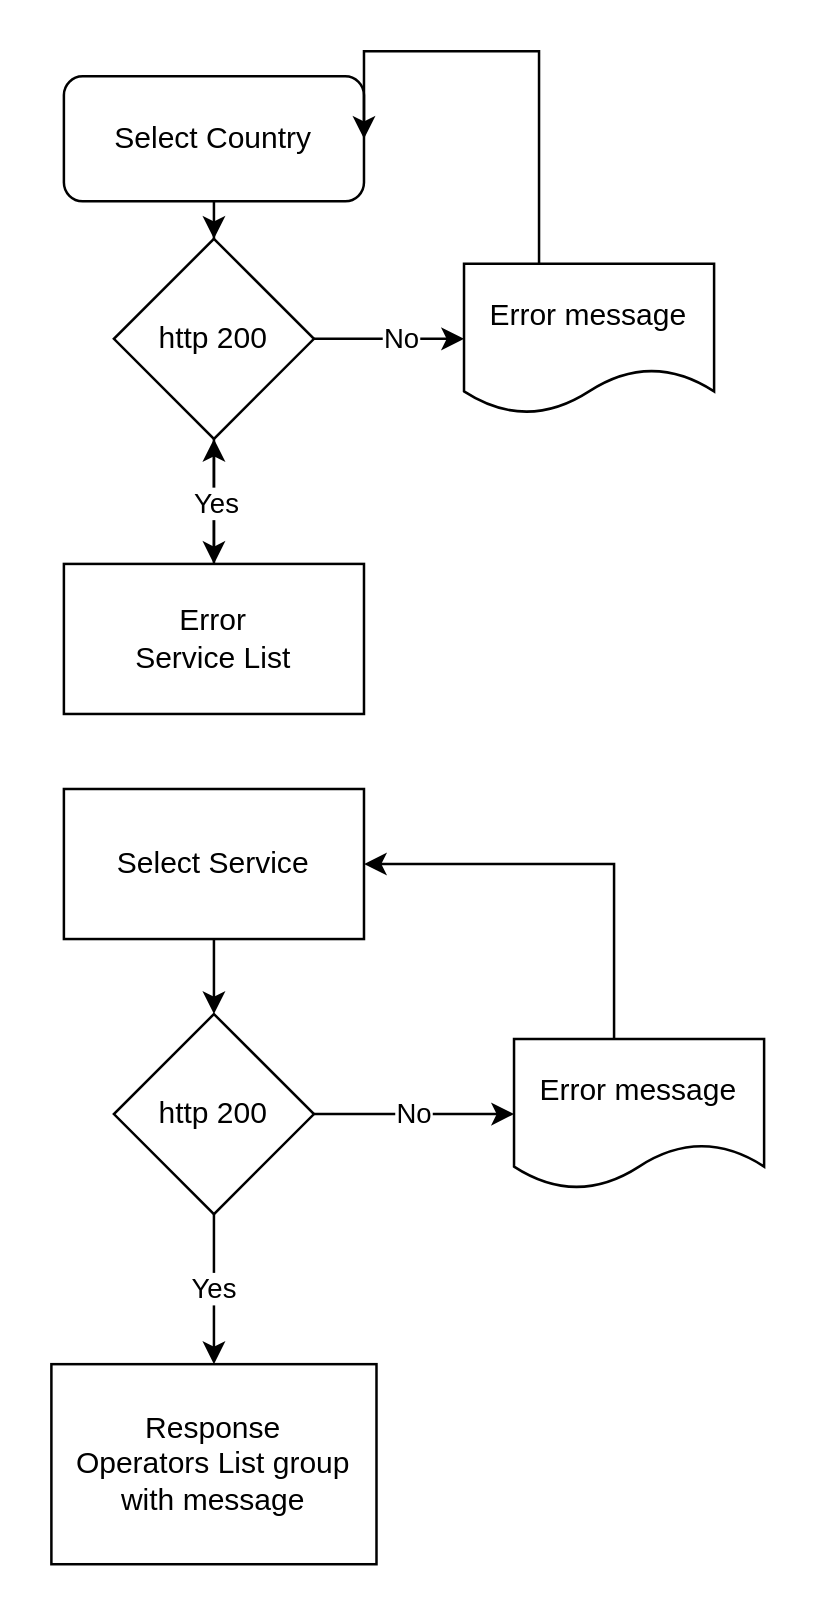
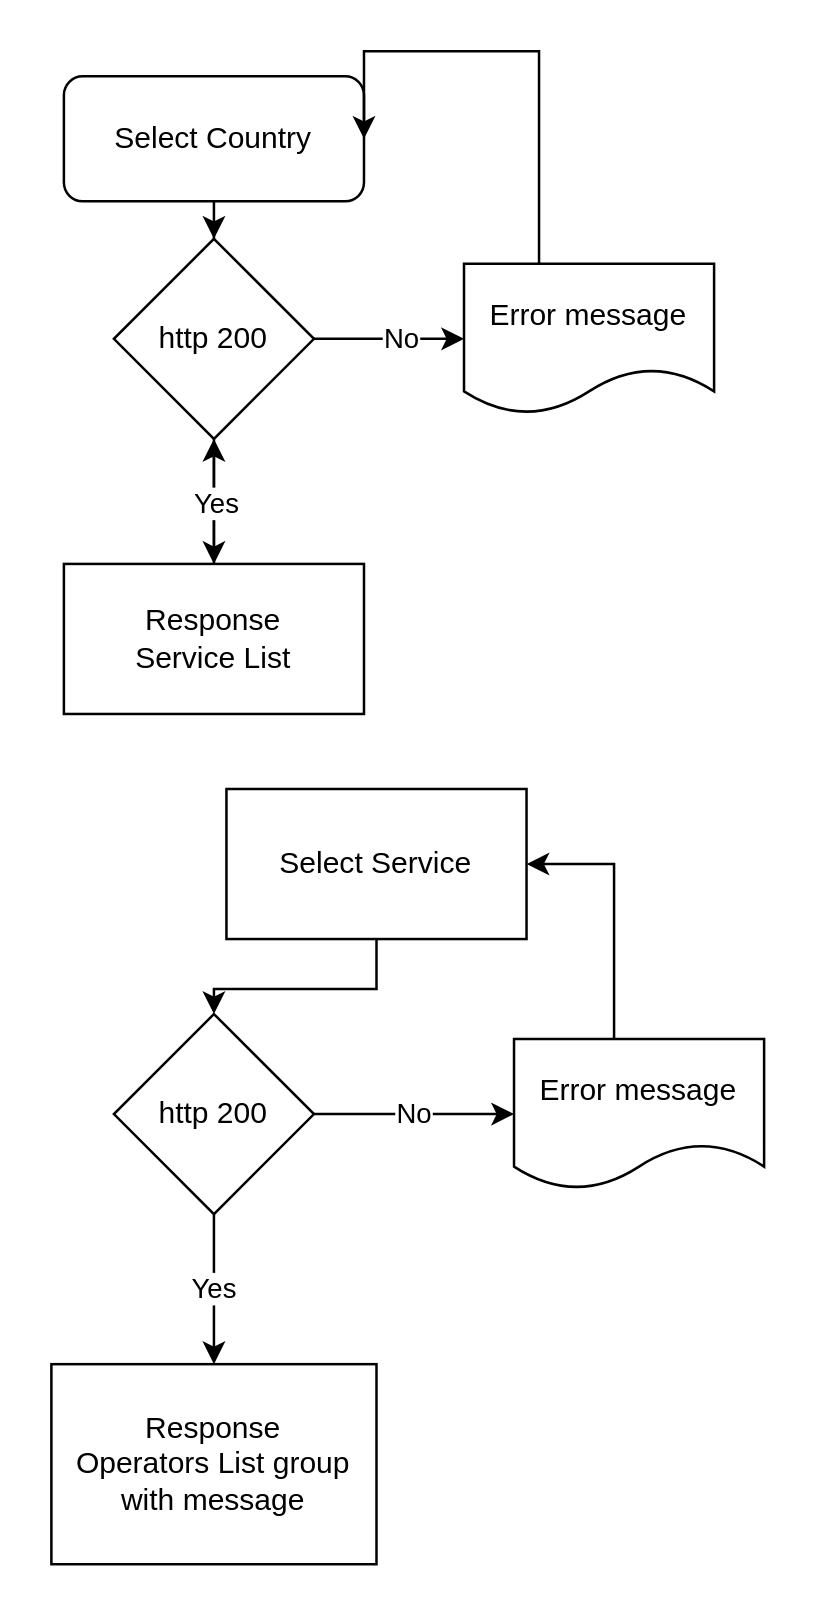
(214, 639) -> (214, 639)
(214, 864) -> (376, 864)
